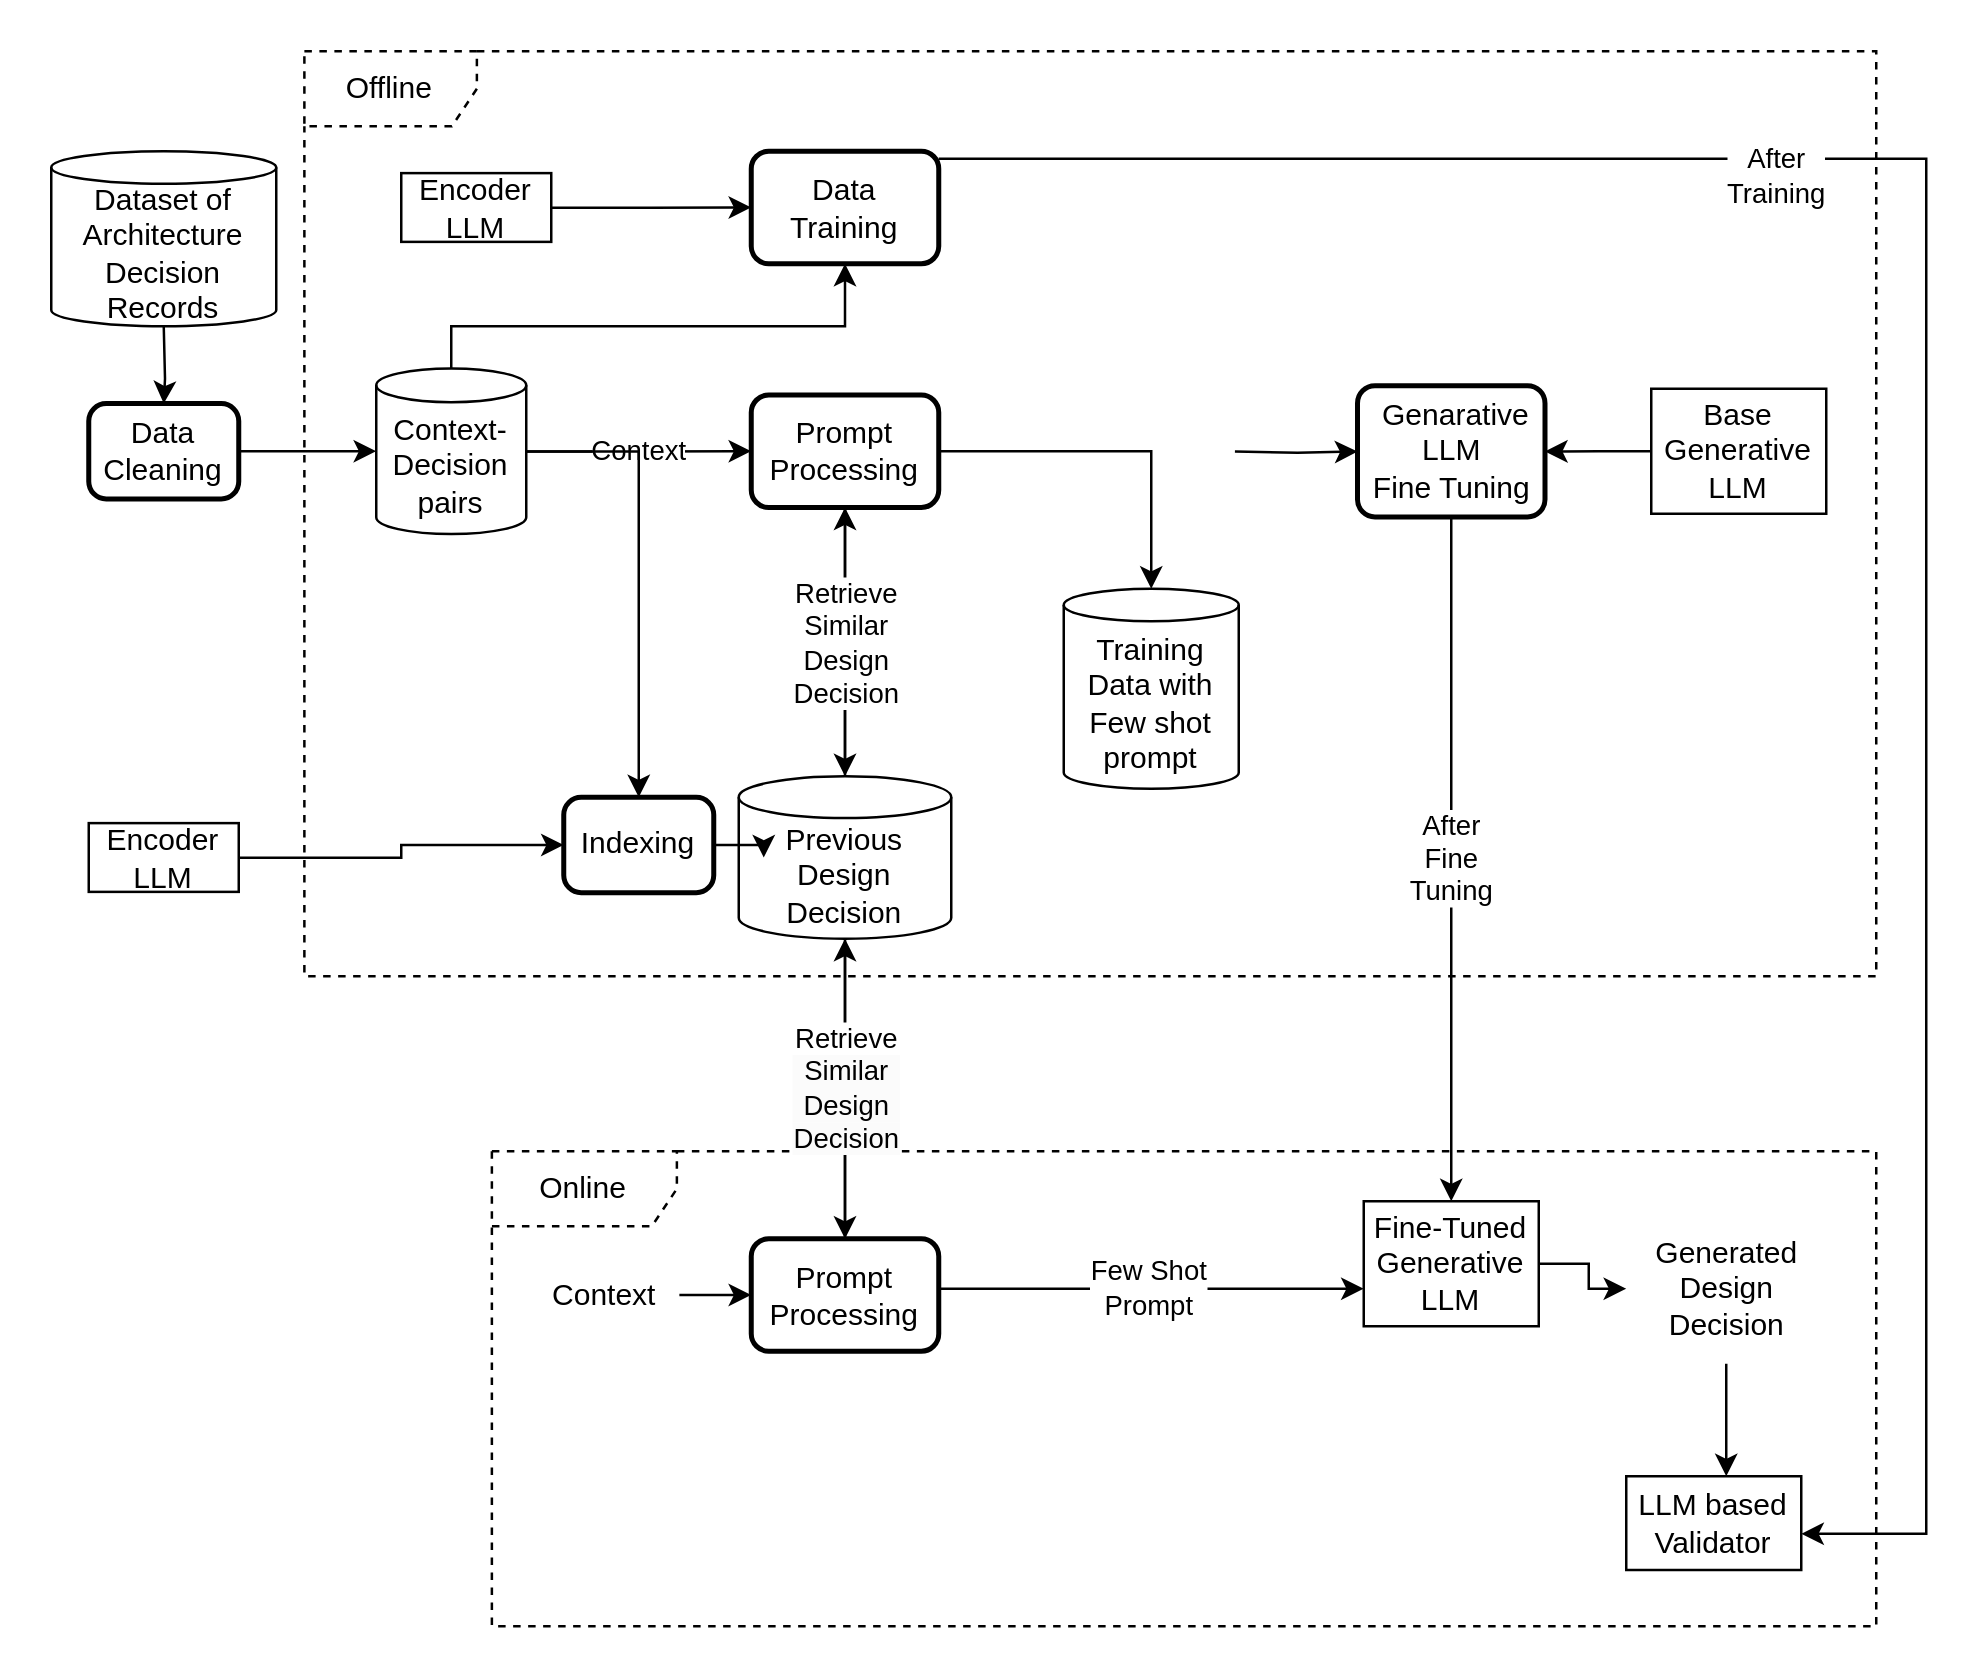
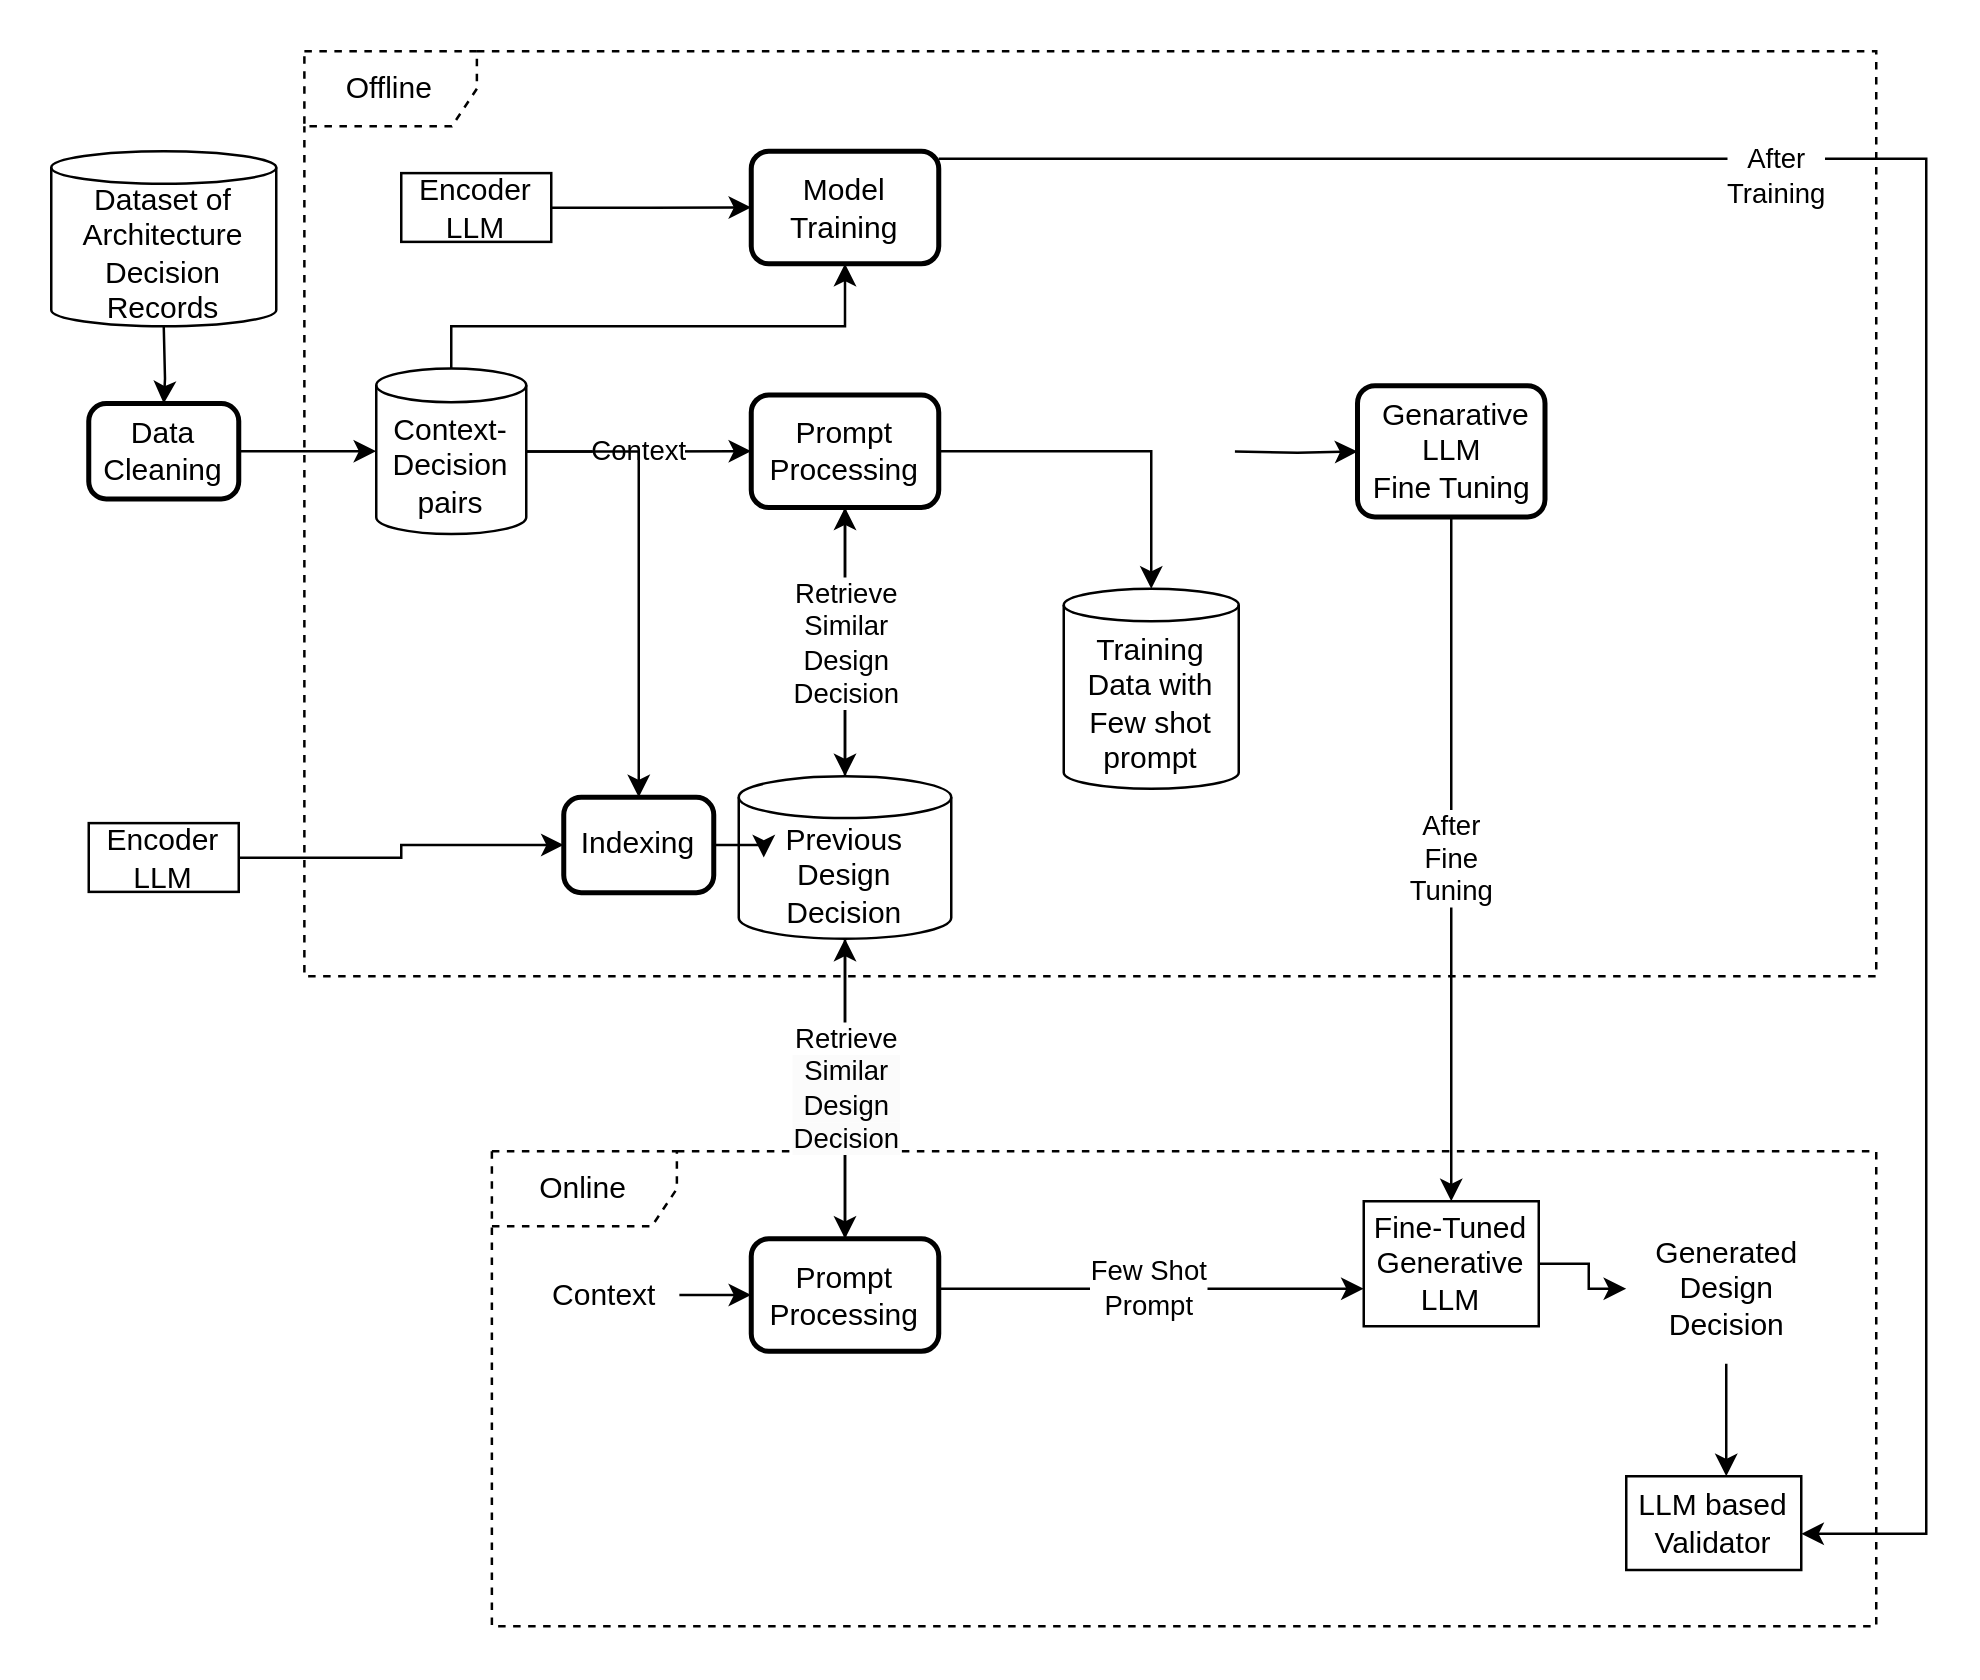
(845, 209) -> (845, 209)
(1606, 451) -> none
(1739, 451) -> none
